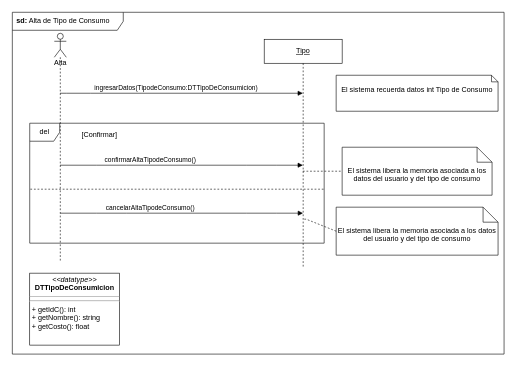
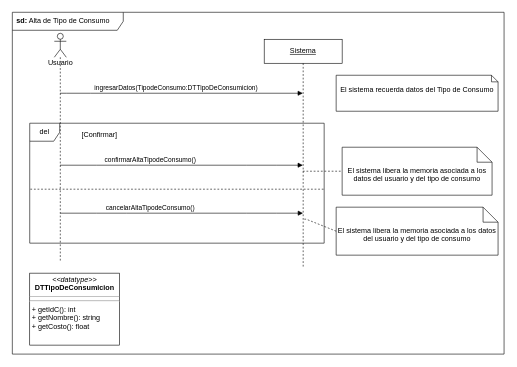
(303, 51) -> (303, 51)
(61, 63) -> (61, 63)
(417, 95) -> (417, 95)
